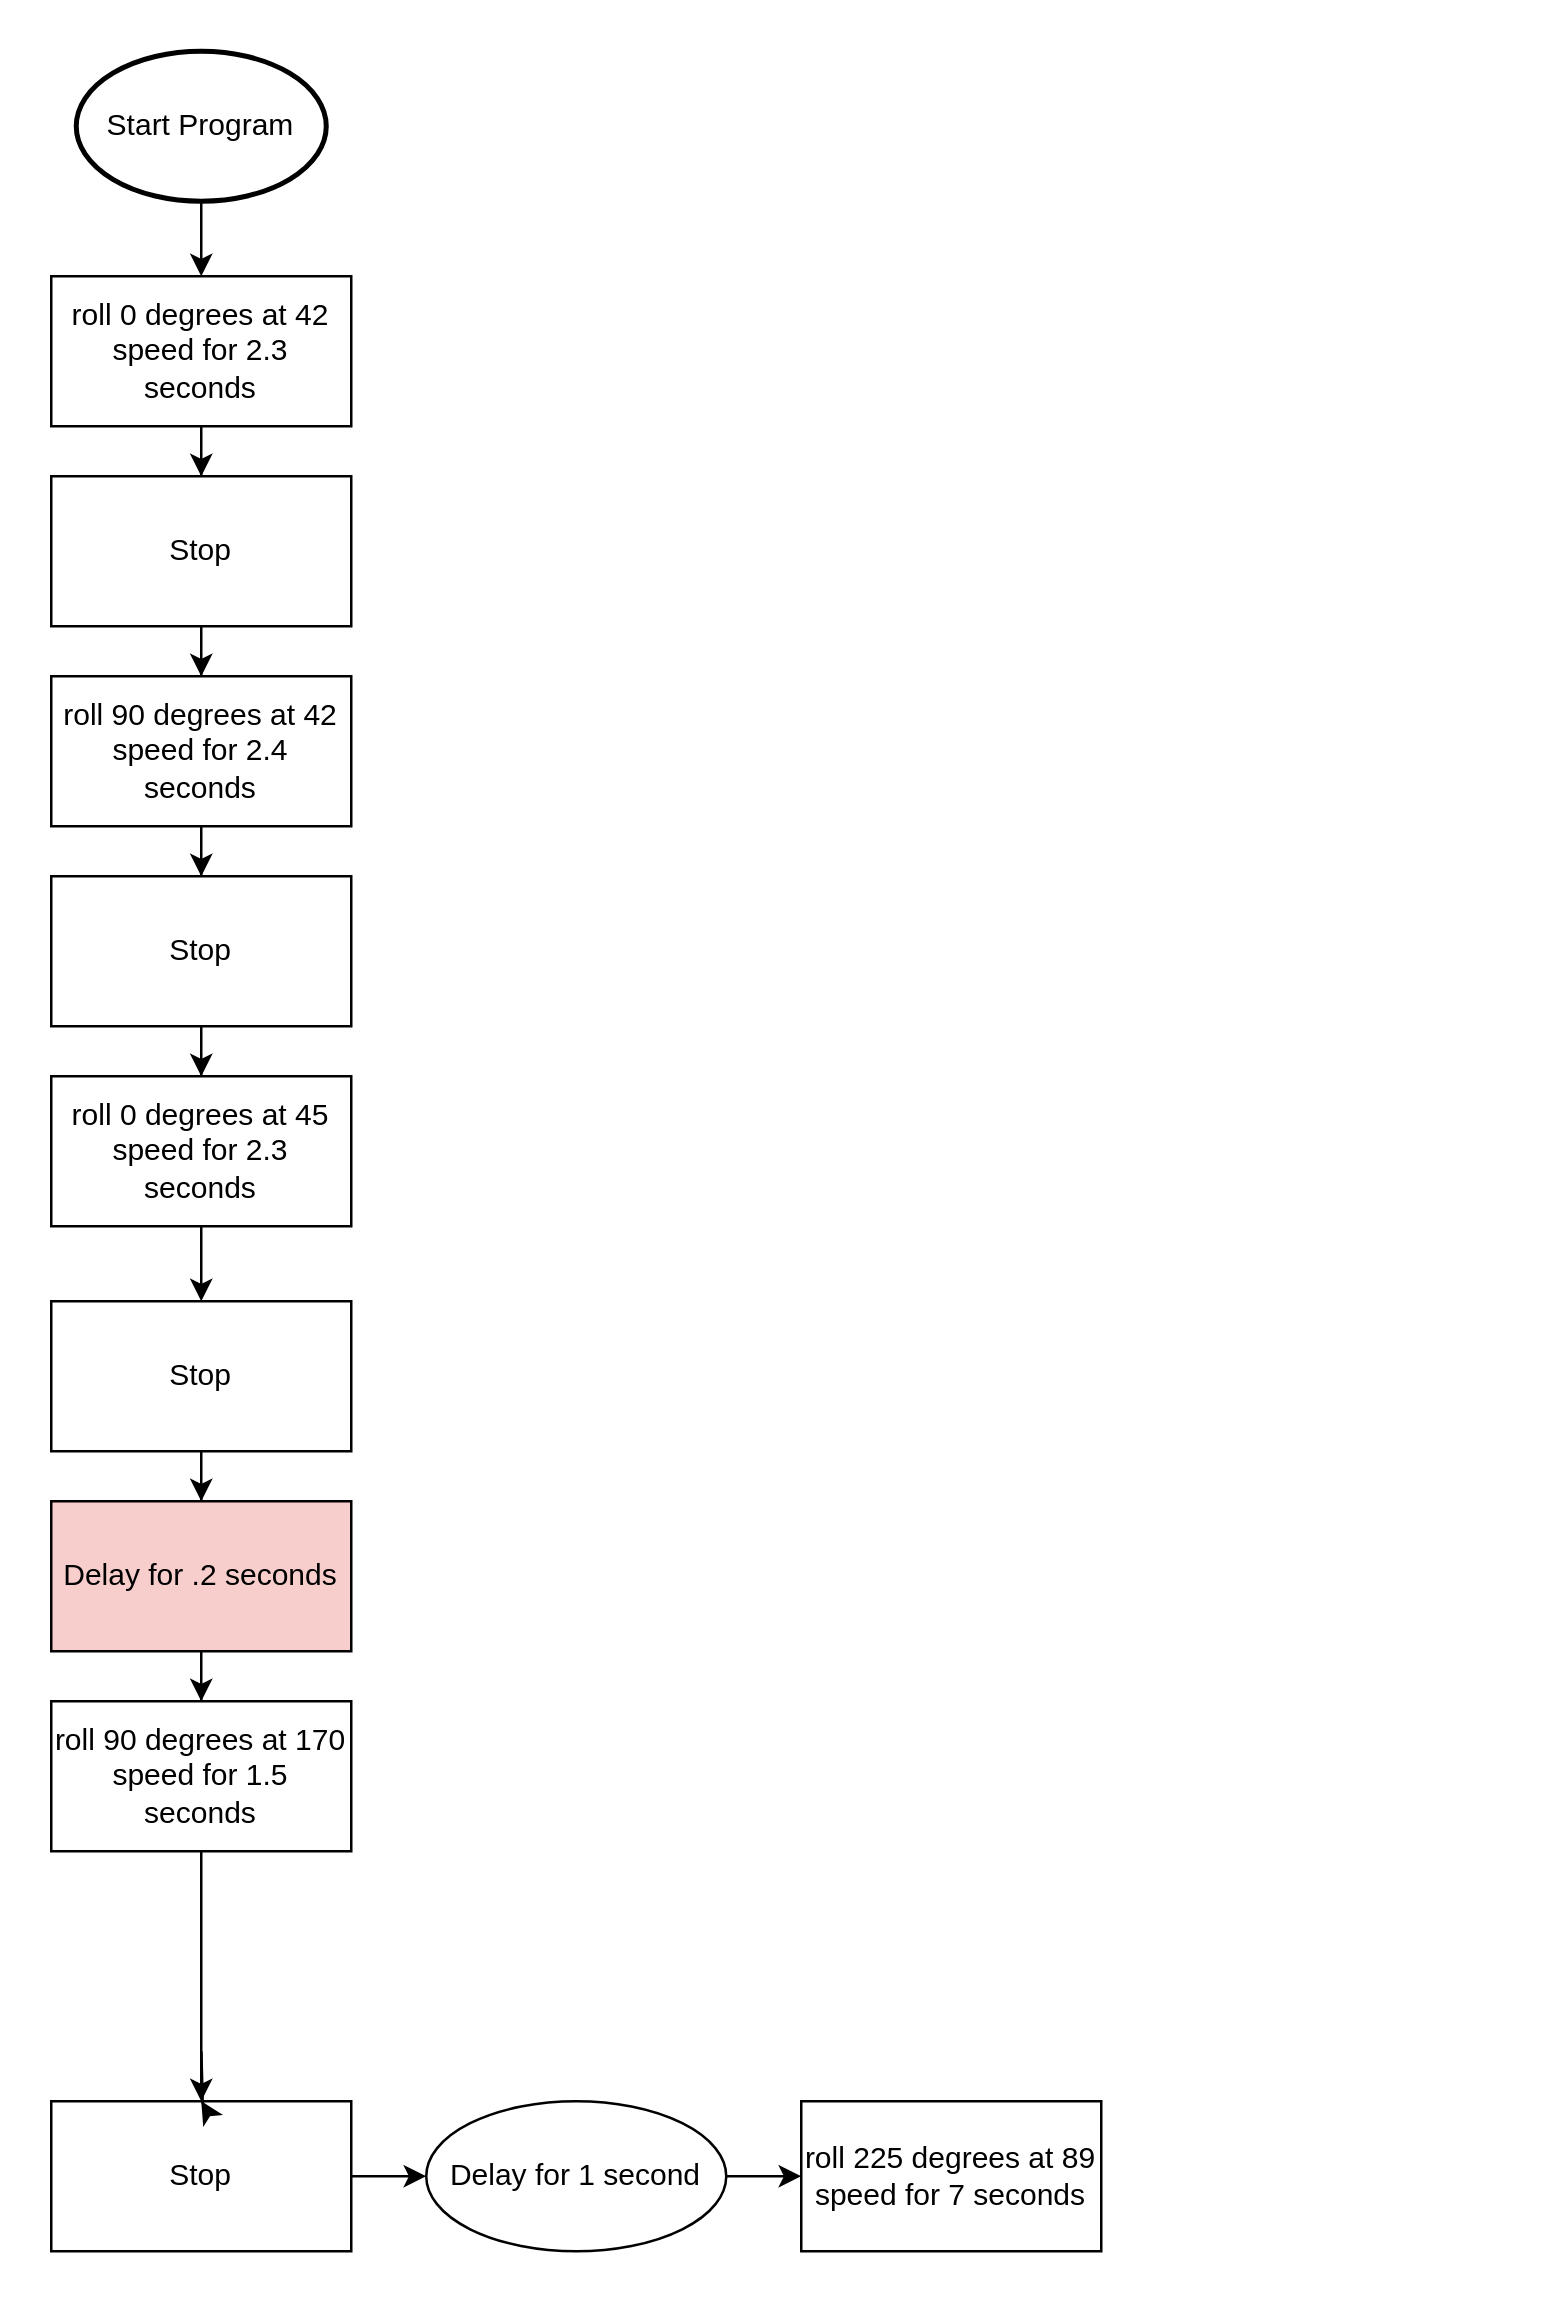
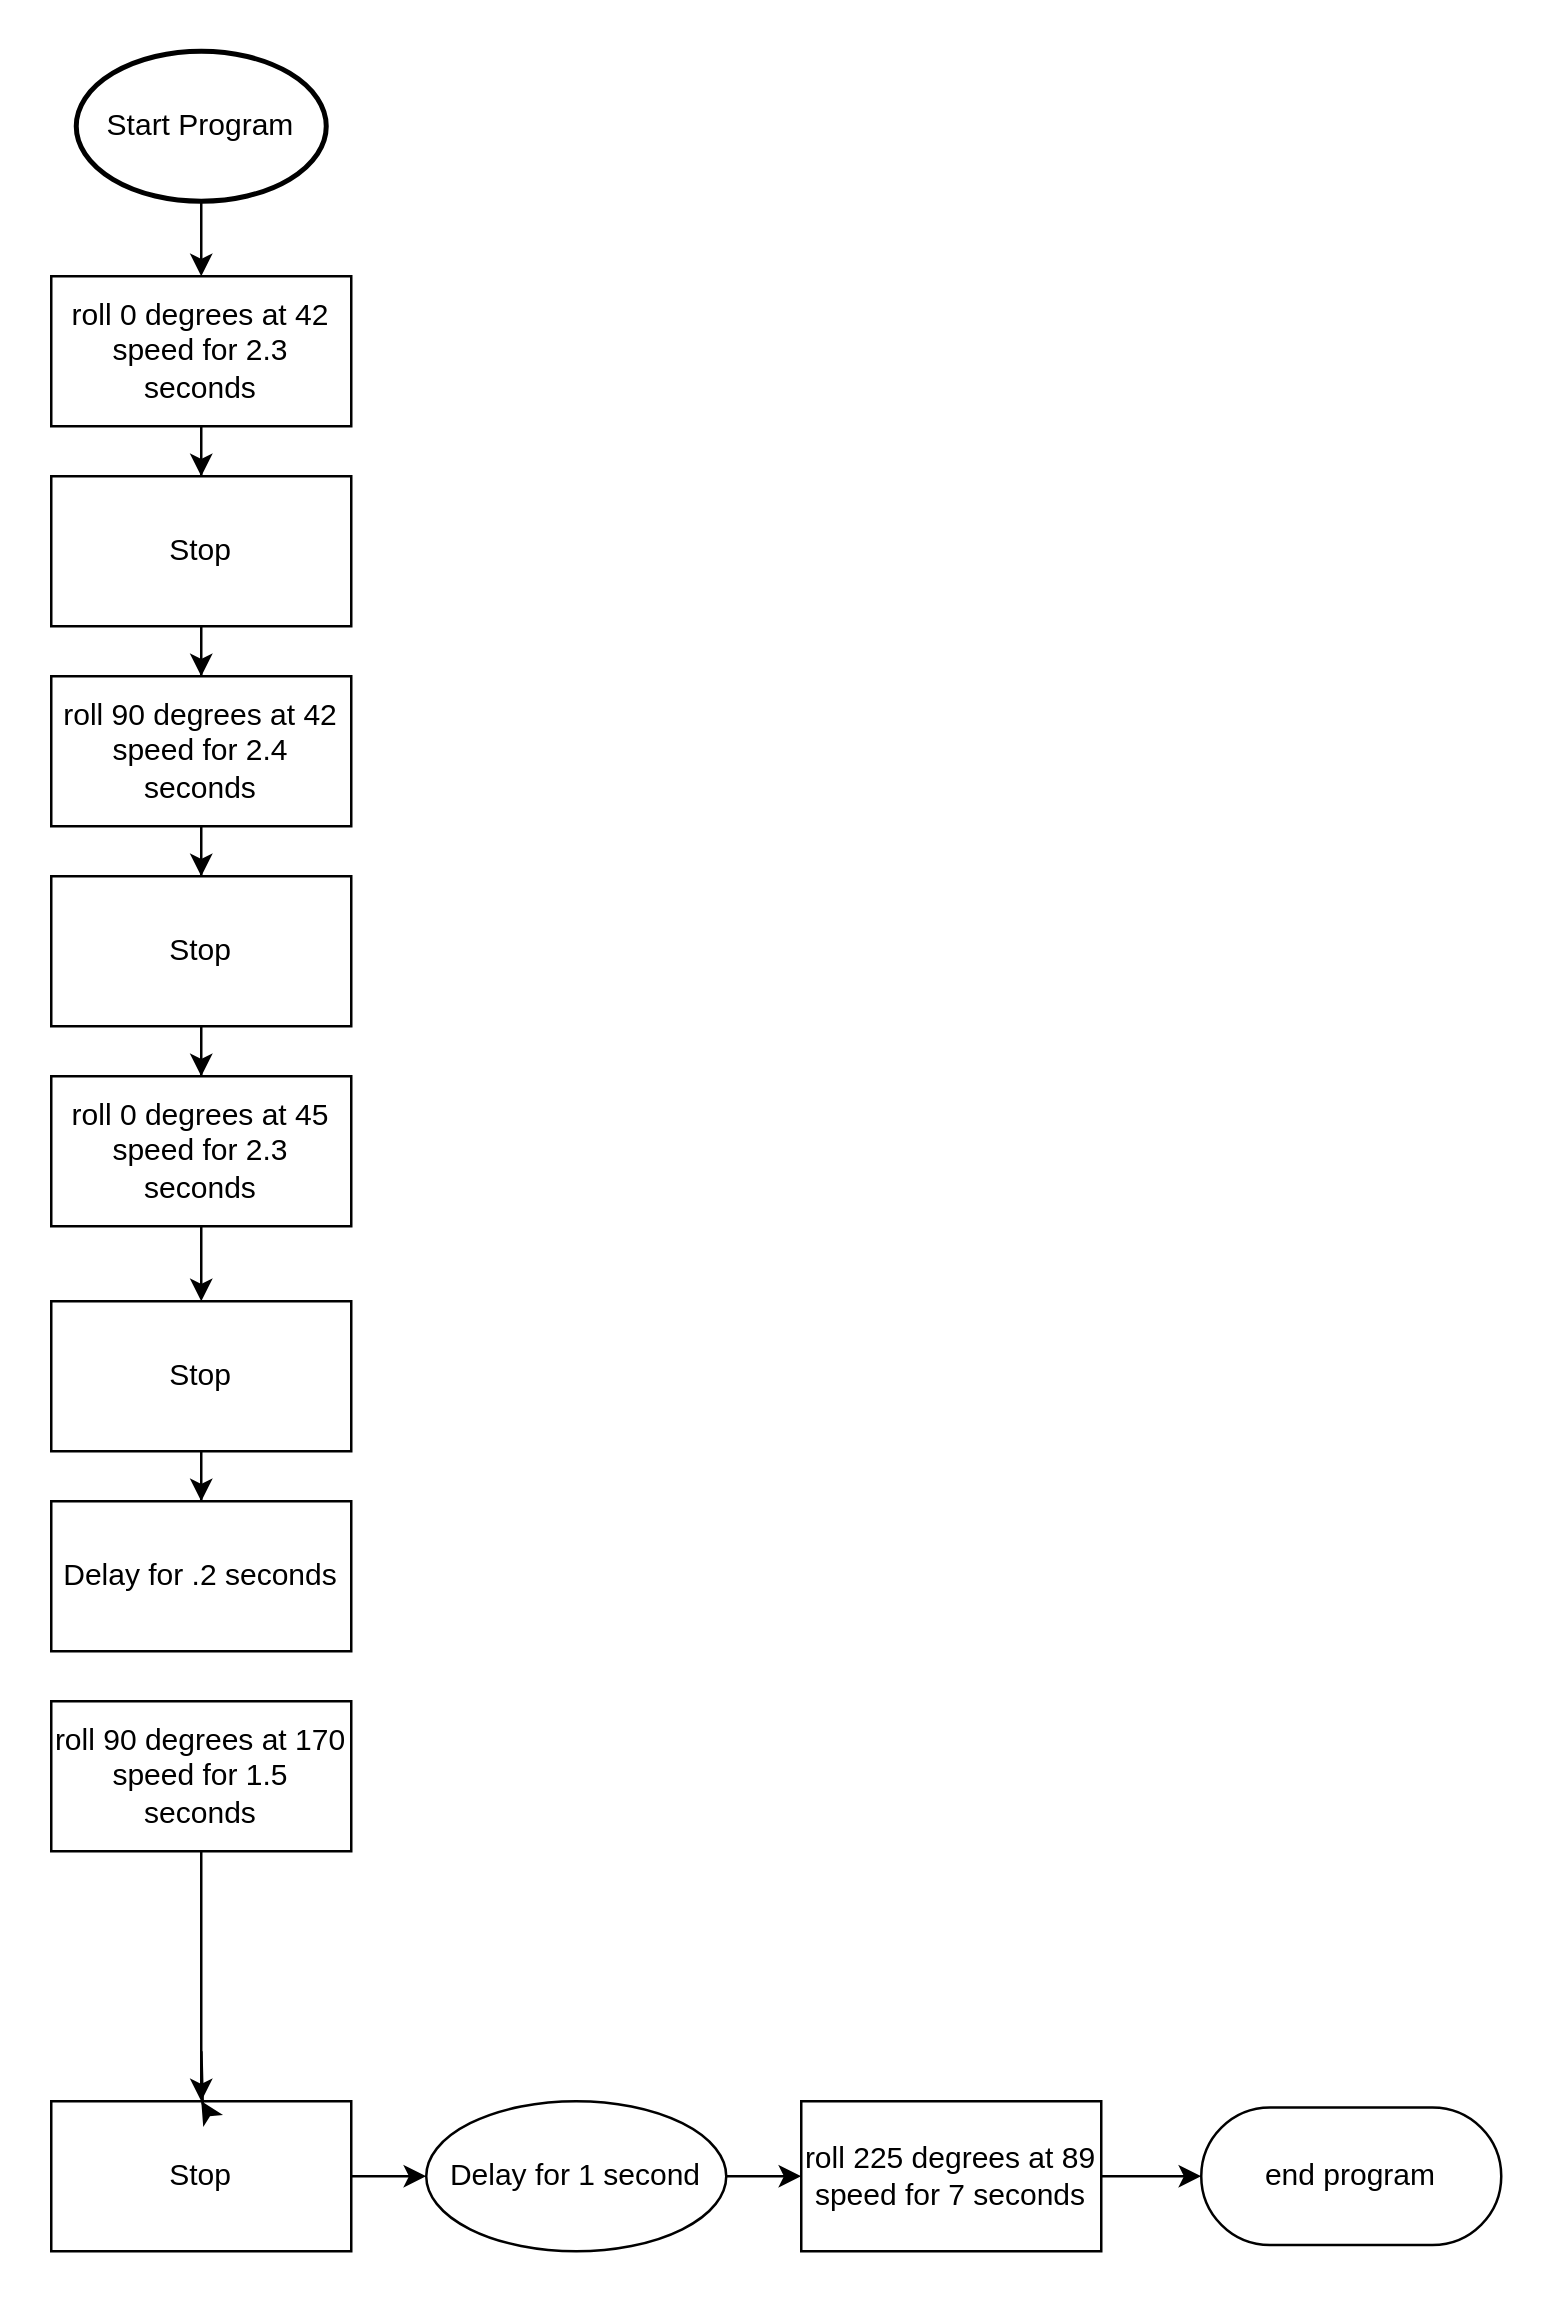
(201, 1576) -> (201, 1576)
(201, 1684) -> none
none -> (1143, 2176)
none -> (1351, 2176)
